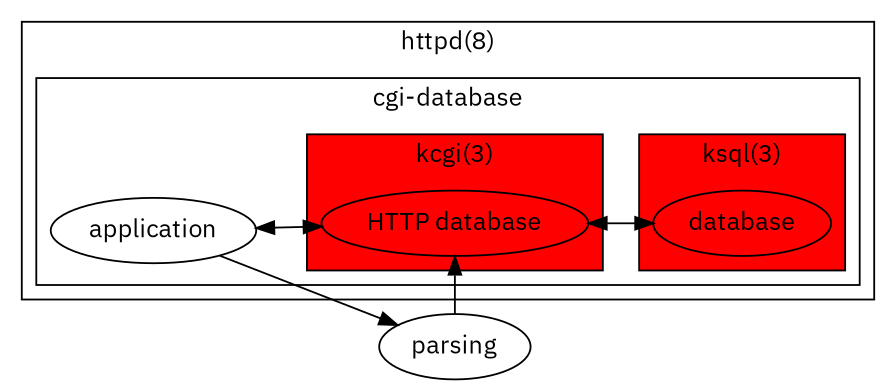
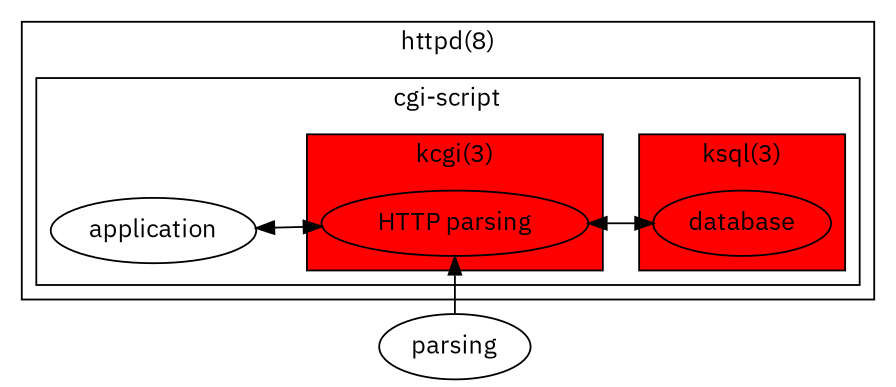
(448, 99) -> (448, 99)
(455, 223) -> (455, 223)
(264, 273) -> none
